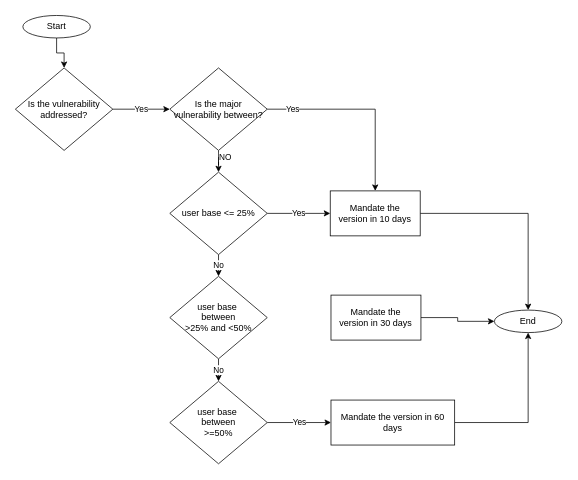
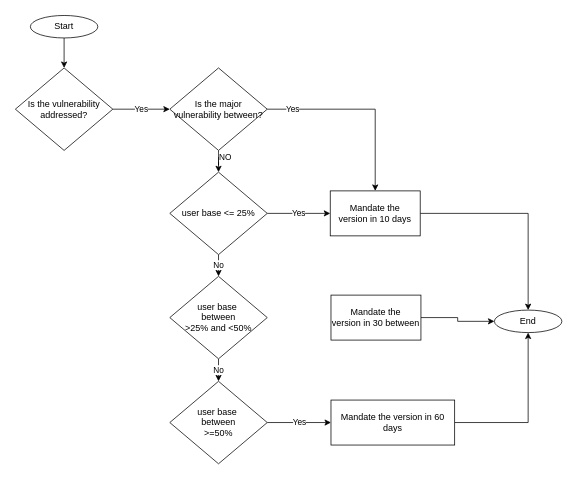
(57, 27) -> (64, 27)
(376, 318) -> (376, 318)
